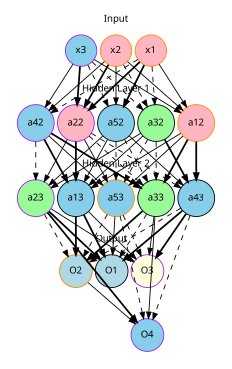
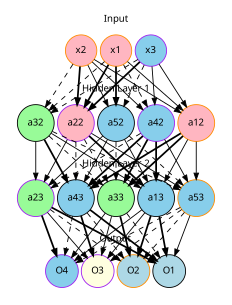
none -> (119, 158)
(109, 301) -> (111, 233)
